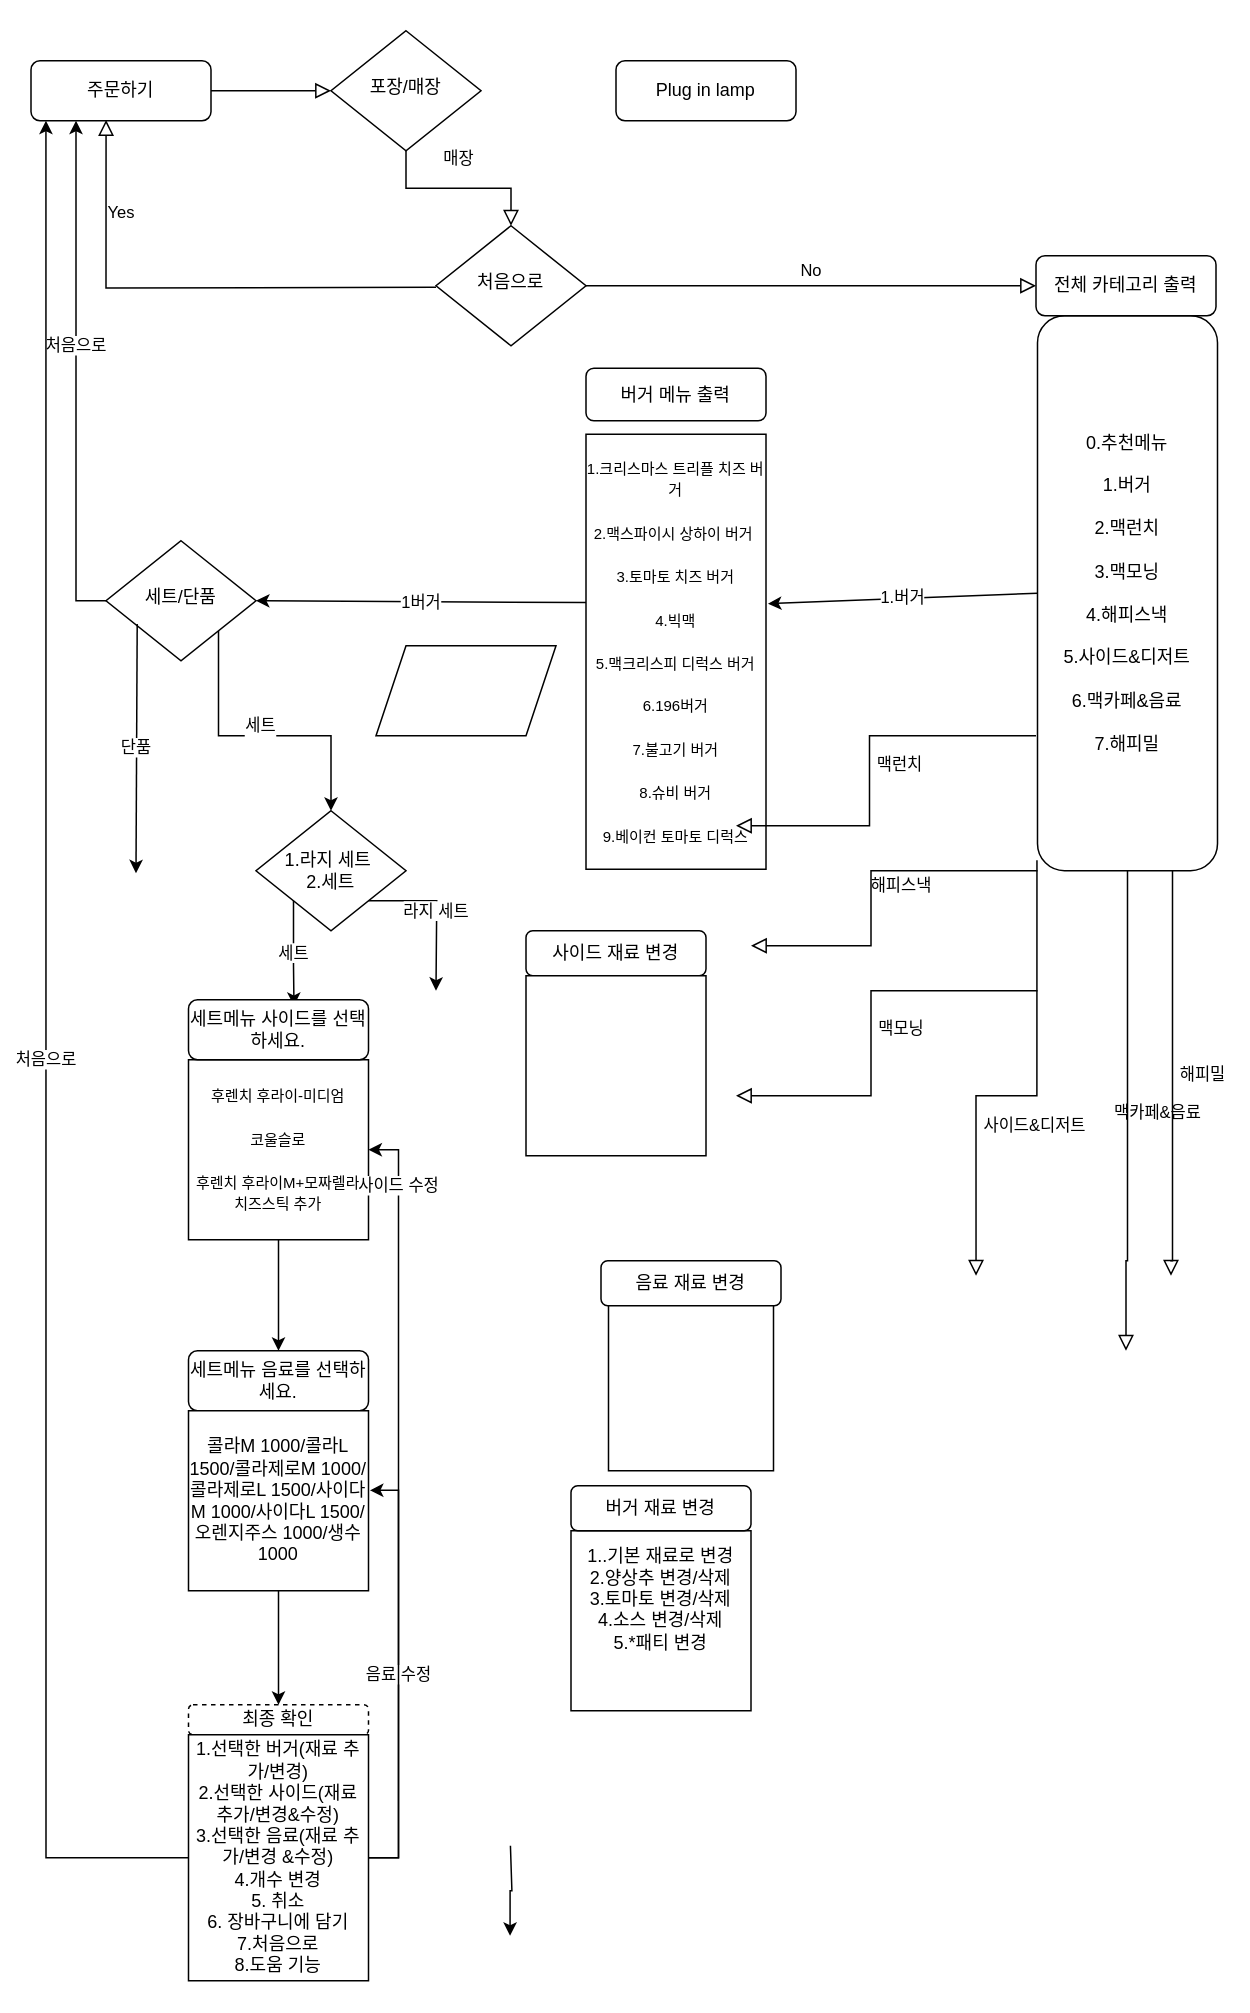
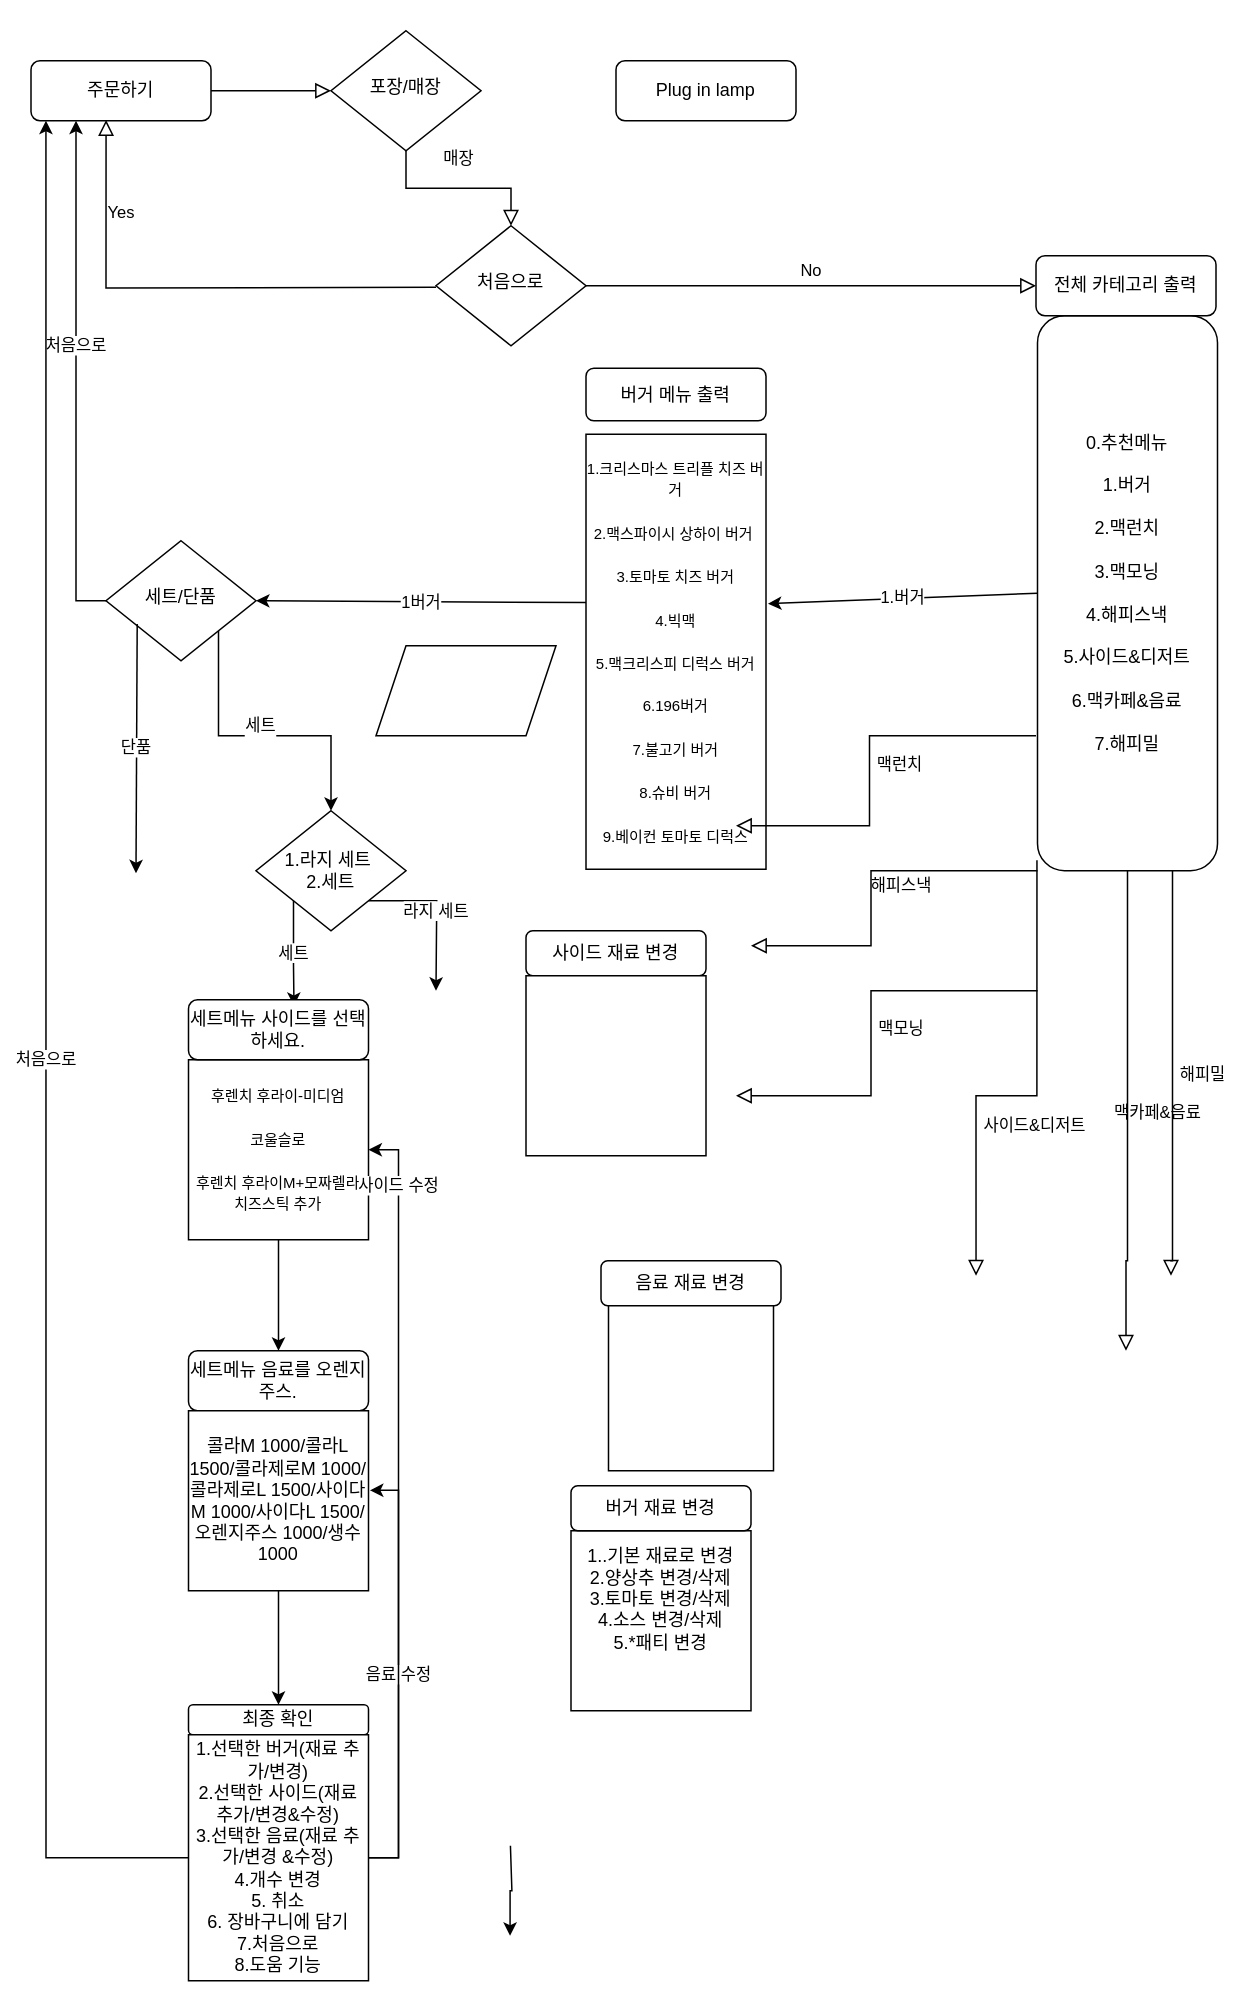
(278, 1381) -> (278, 1381)
(278, 1720) -> (278, 1720)
